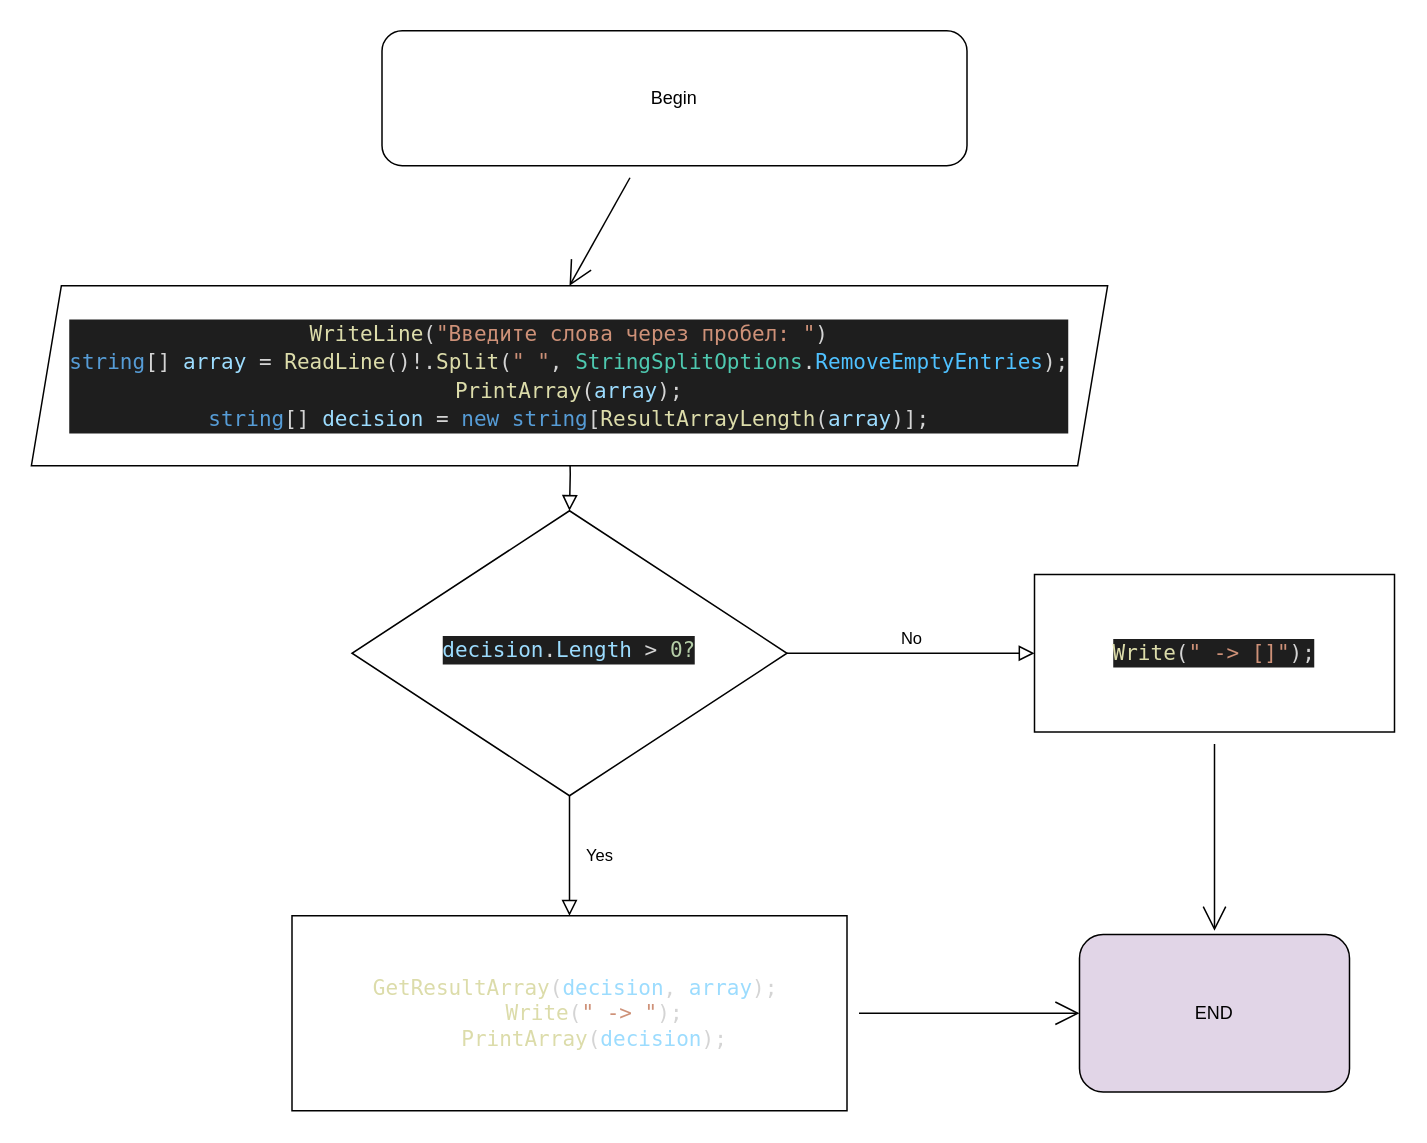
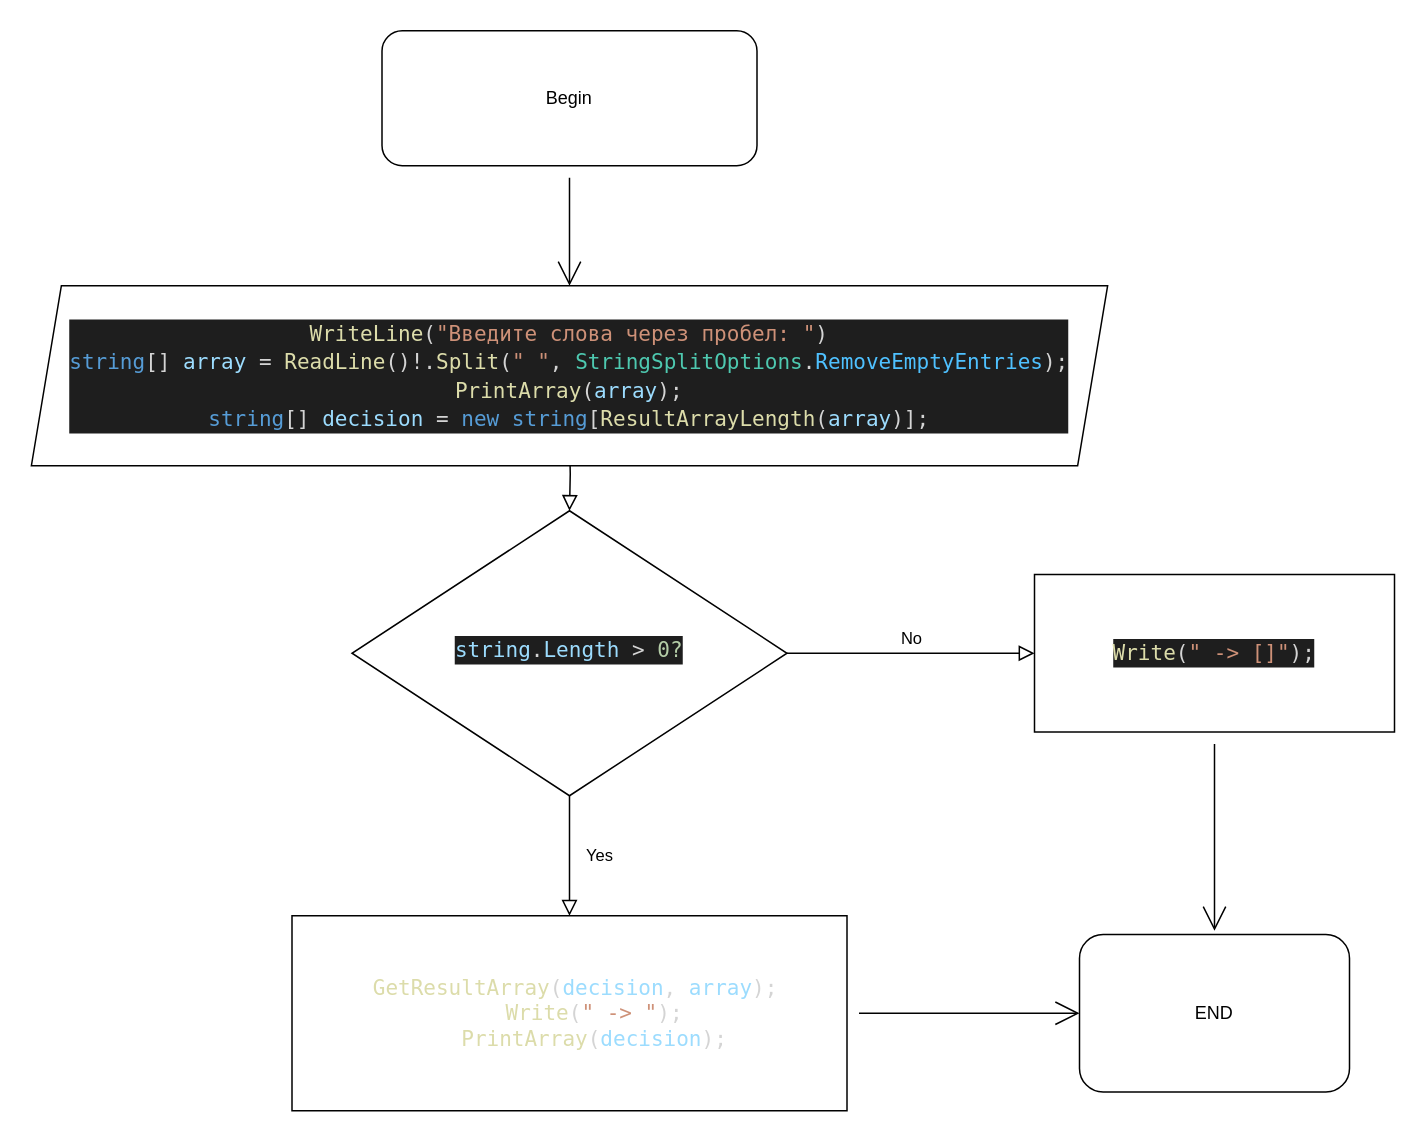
(674, 98) -> (569, 98)
(569, 650) -> (569, 650)
(1214, 1013) -> (1214, 1013)
